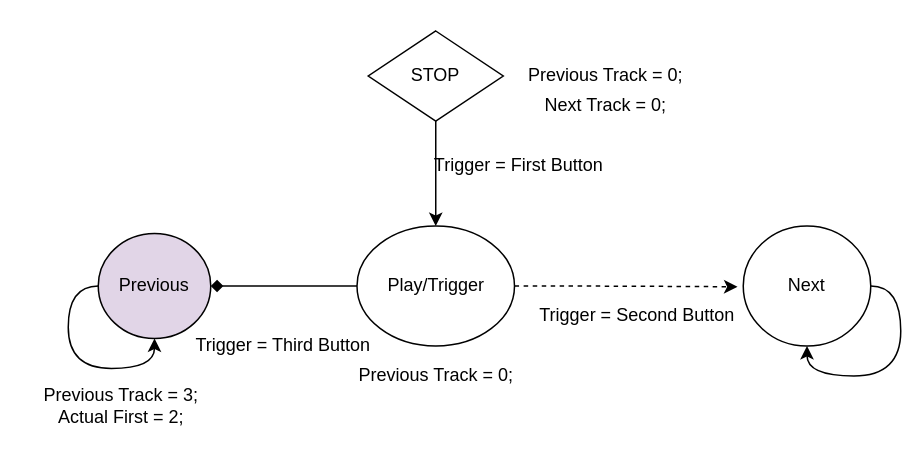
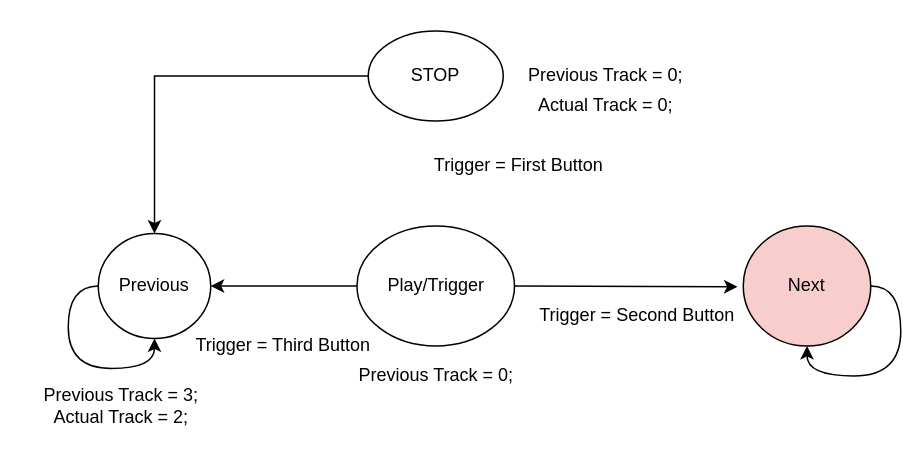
(436, 76) -> (436, 76)
(606, 106) -> (606, 106)
(436, 168) -> (188, 76)
(155, 286) -> (155, 286)
(223, 286) -> (222, 286)
(622, 286) -> (622, 286)
(807, 286) -> (807, 286)
(122, 406) -> (122, 406)
